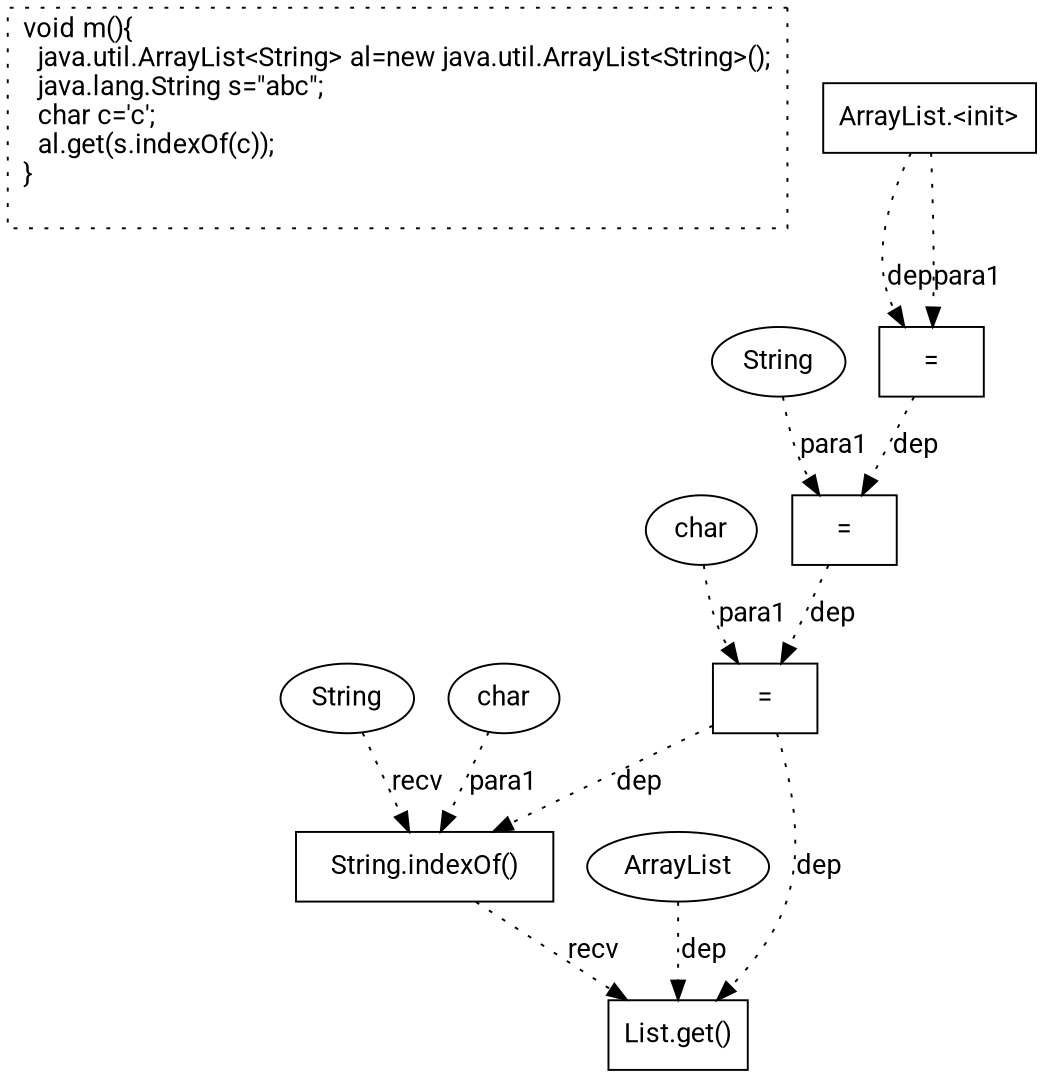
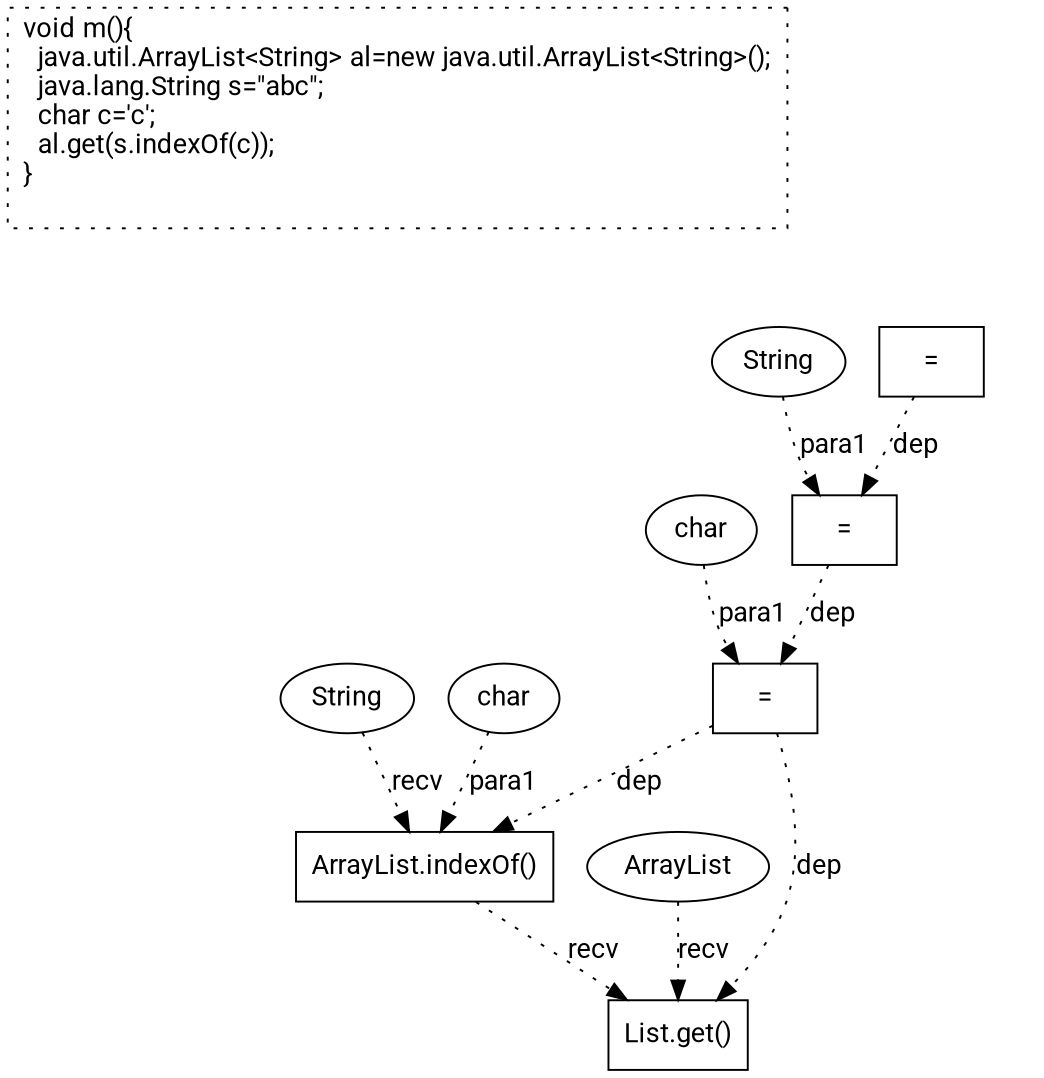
(930, 118) -> none
(425, 867) -> (425, 867)
(704, 951) -> (704, 951)
